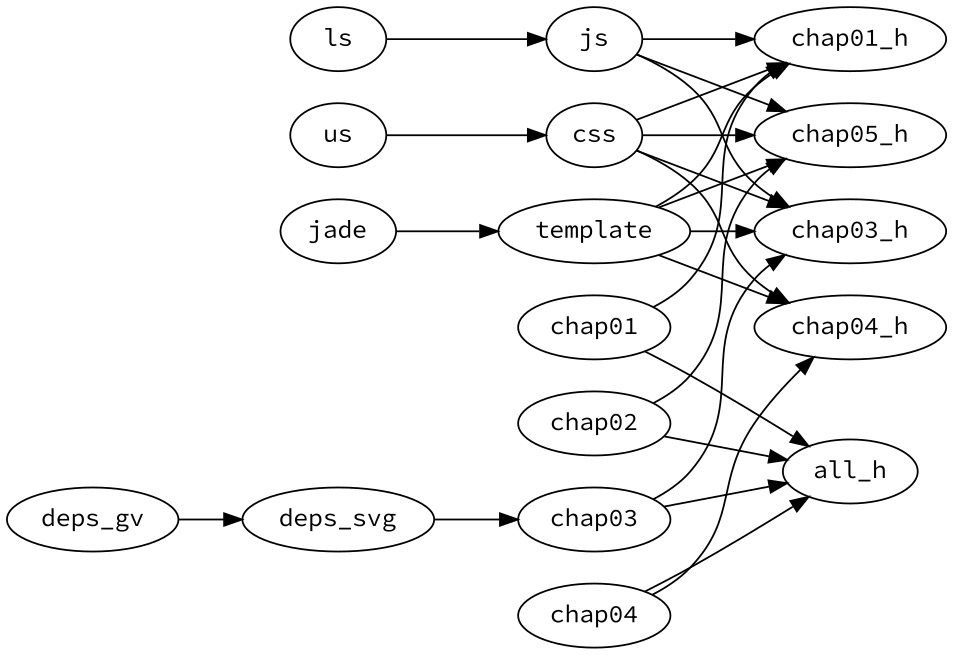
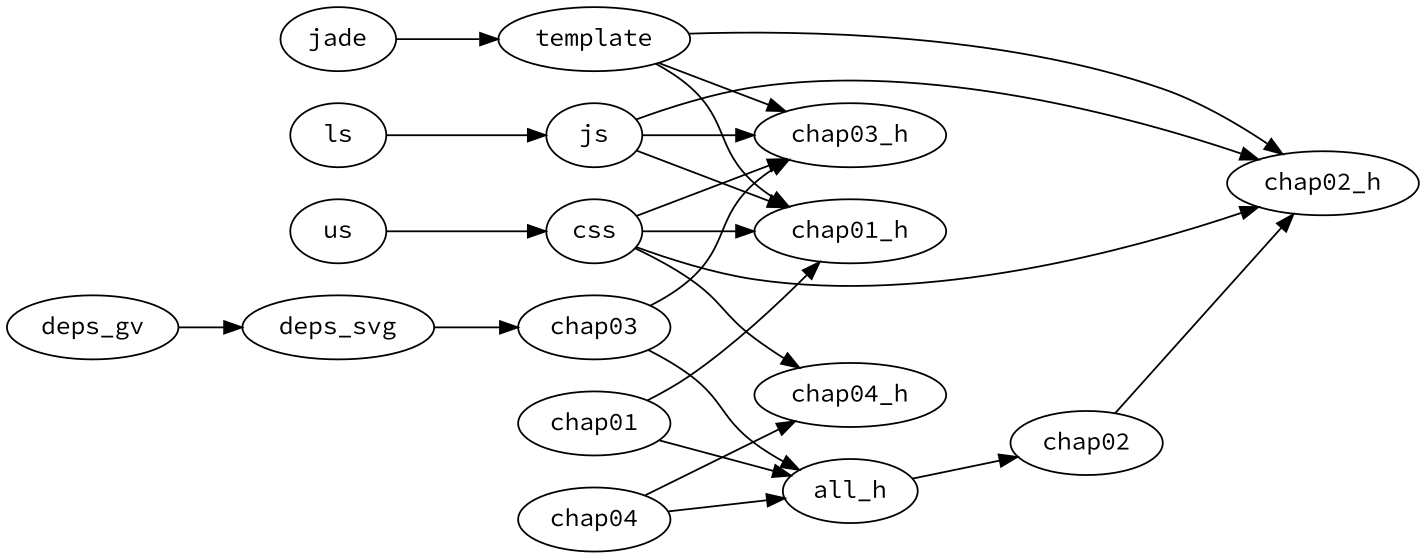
(850, 135) -> (1323, 183)
(711, 275) -> none
(720, 447) -> (956, 470)
